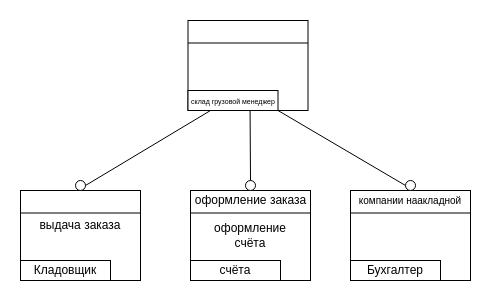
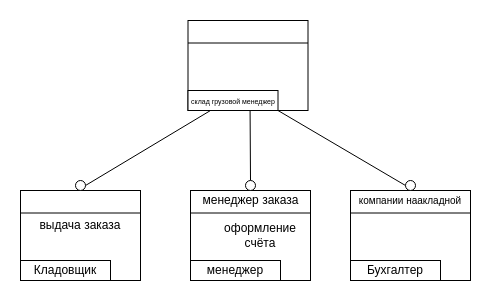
(251, 201) -> (251, 201)
(251, 236) -> (261, 236)
(236, 271) -> (236, 271)
